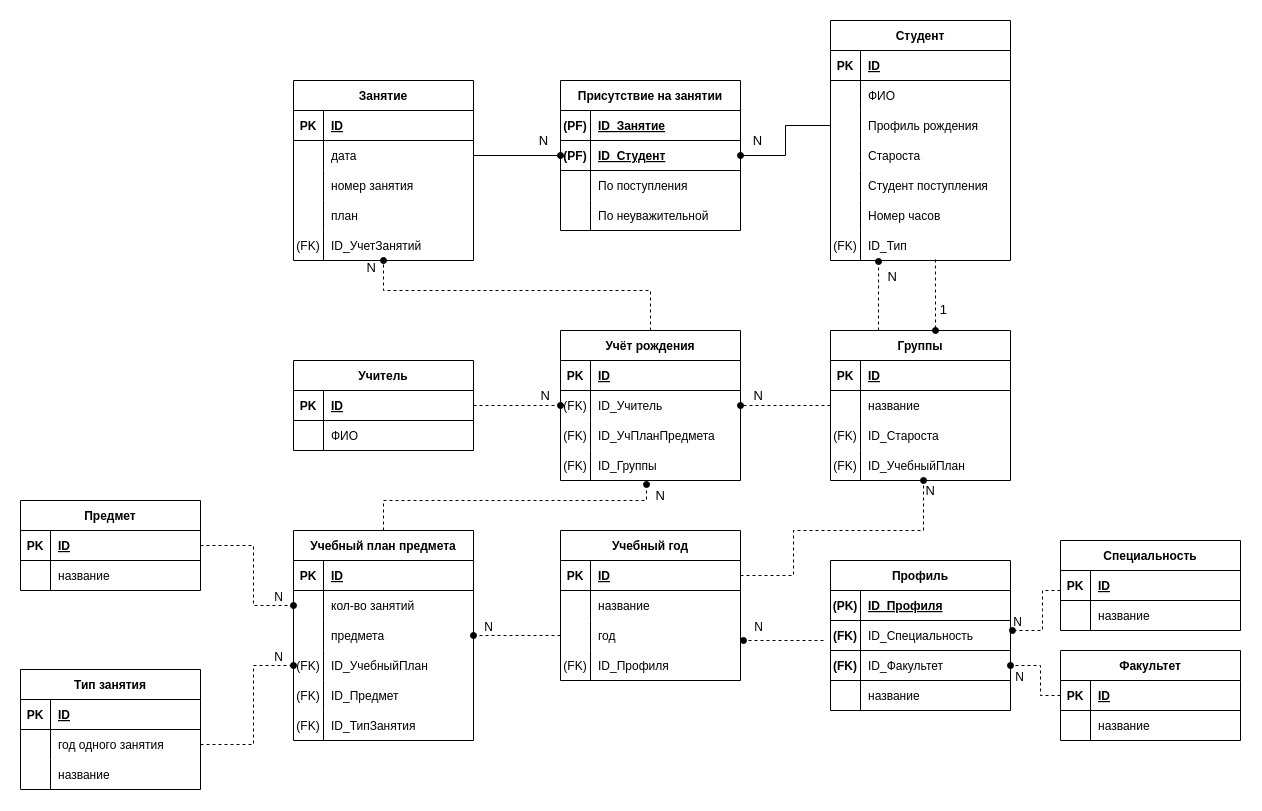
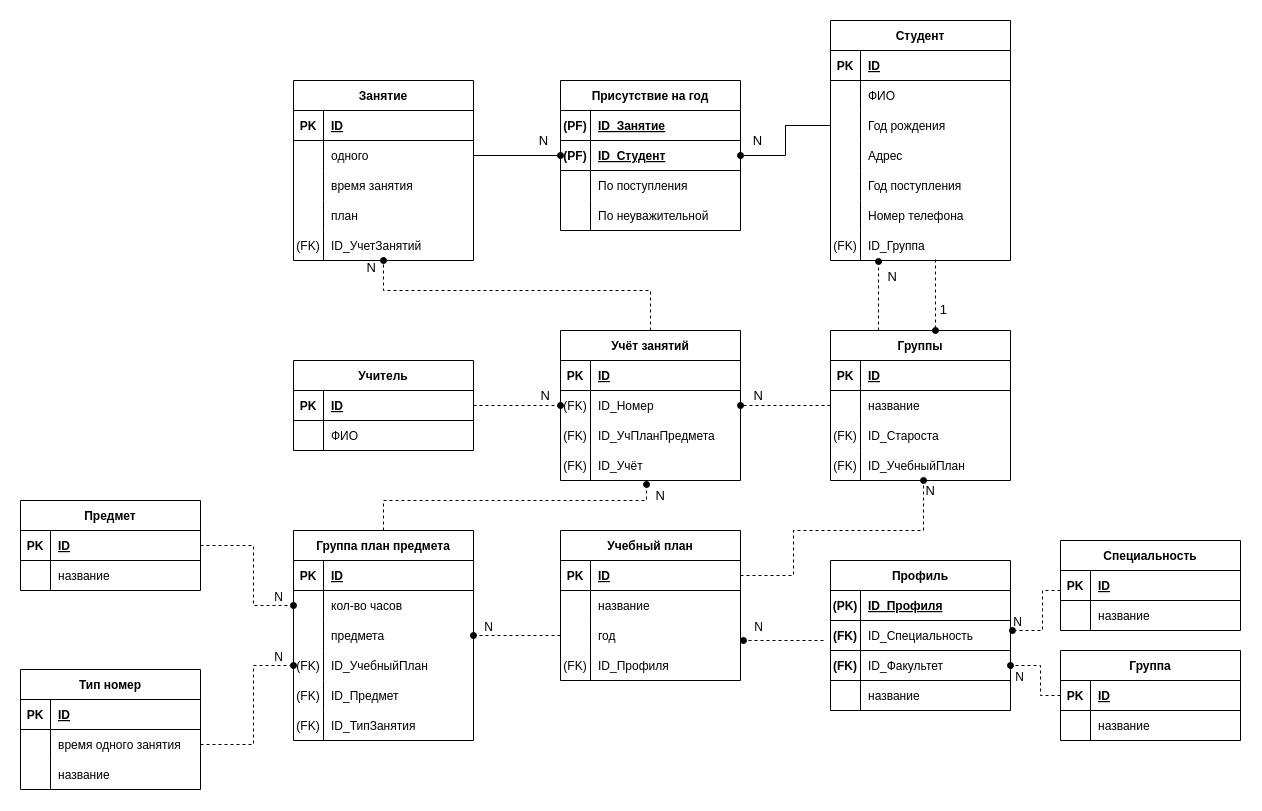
(650, 96) -> (650, 96)
(920, 126) -> (907, 126)
(344, 156) -> (351, 156)
(895, 156) -> (885, 156)
(373, 186) -> (373, 186)
(930, 186) -> (917, 186)
(903, 216) -> (913, 216)
(888, 246) -> (898, 246)
(650, 346) -> (650, 346)
(632, 406) -> (625, 406)
(628, 466) -> (622, 466)
(383, 546) -> (383, 546)
(650, 546) -> (650, 546)
(376, 606) -> (370, 606)
(1150, 666) -> (1150, 666)
(110, 685) -> (110, 685)
(115, 745) -> (122, 745)
